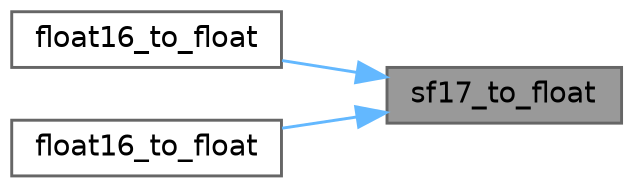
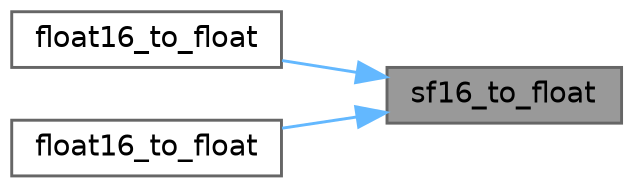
(504, 95) -> (504, 95)
